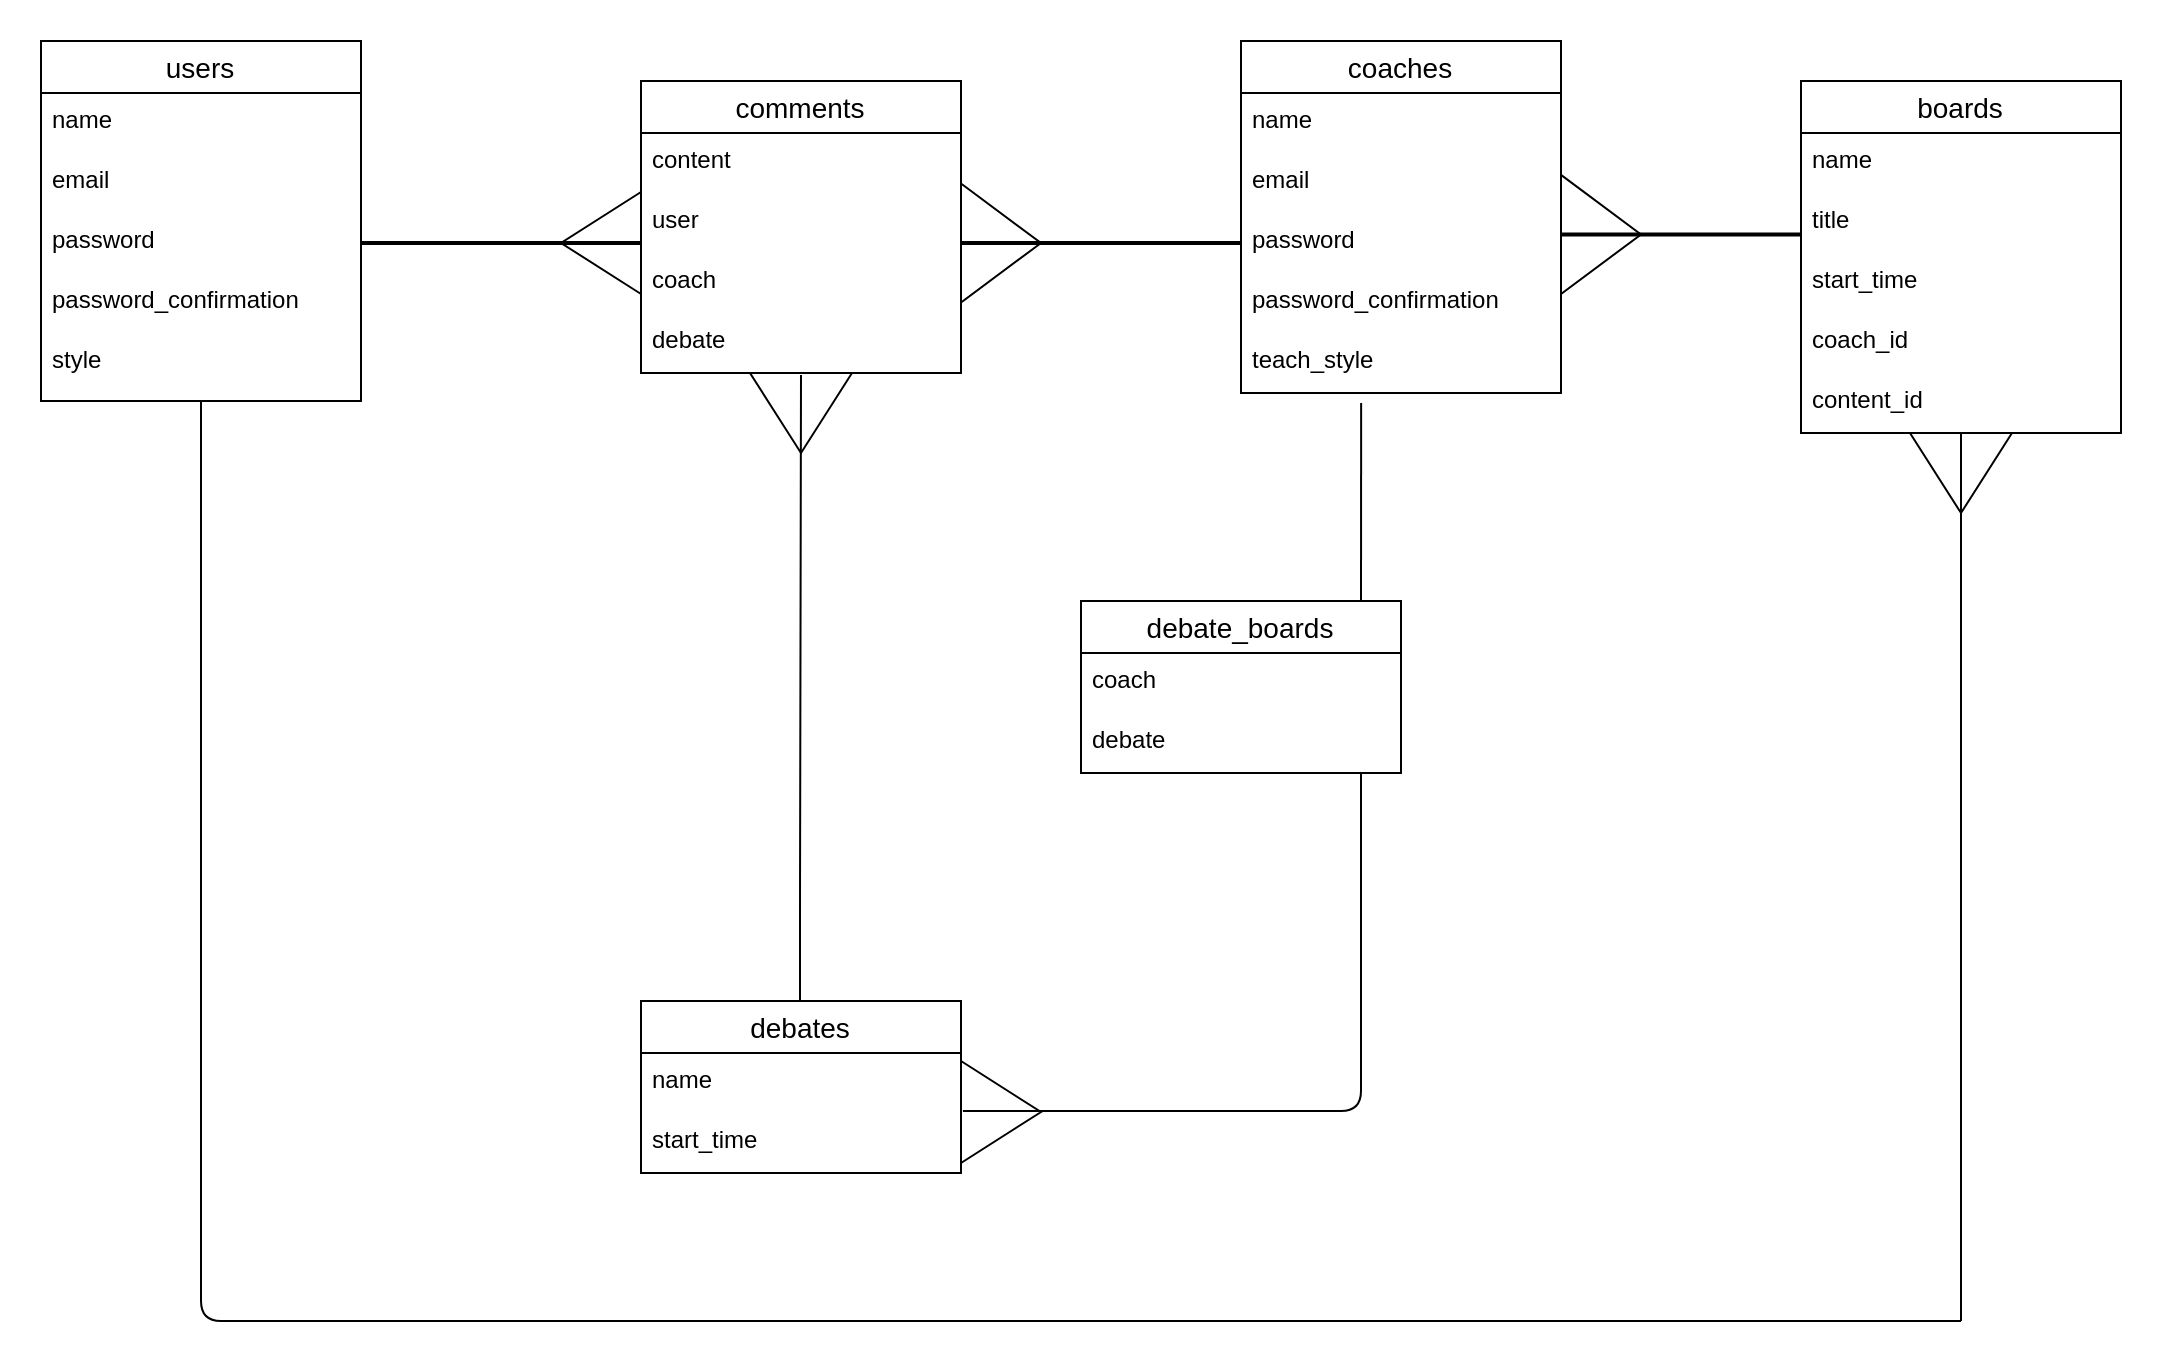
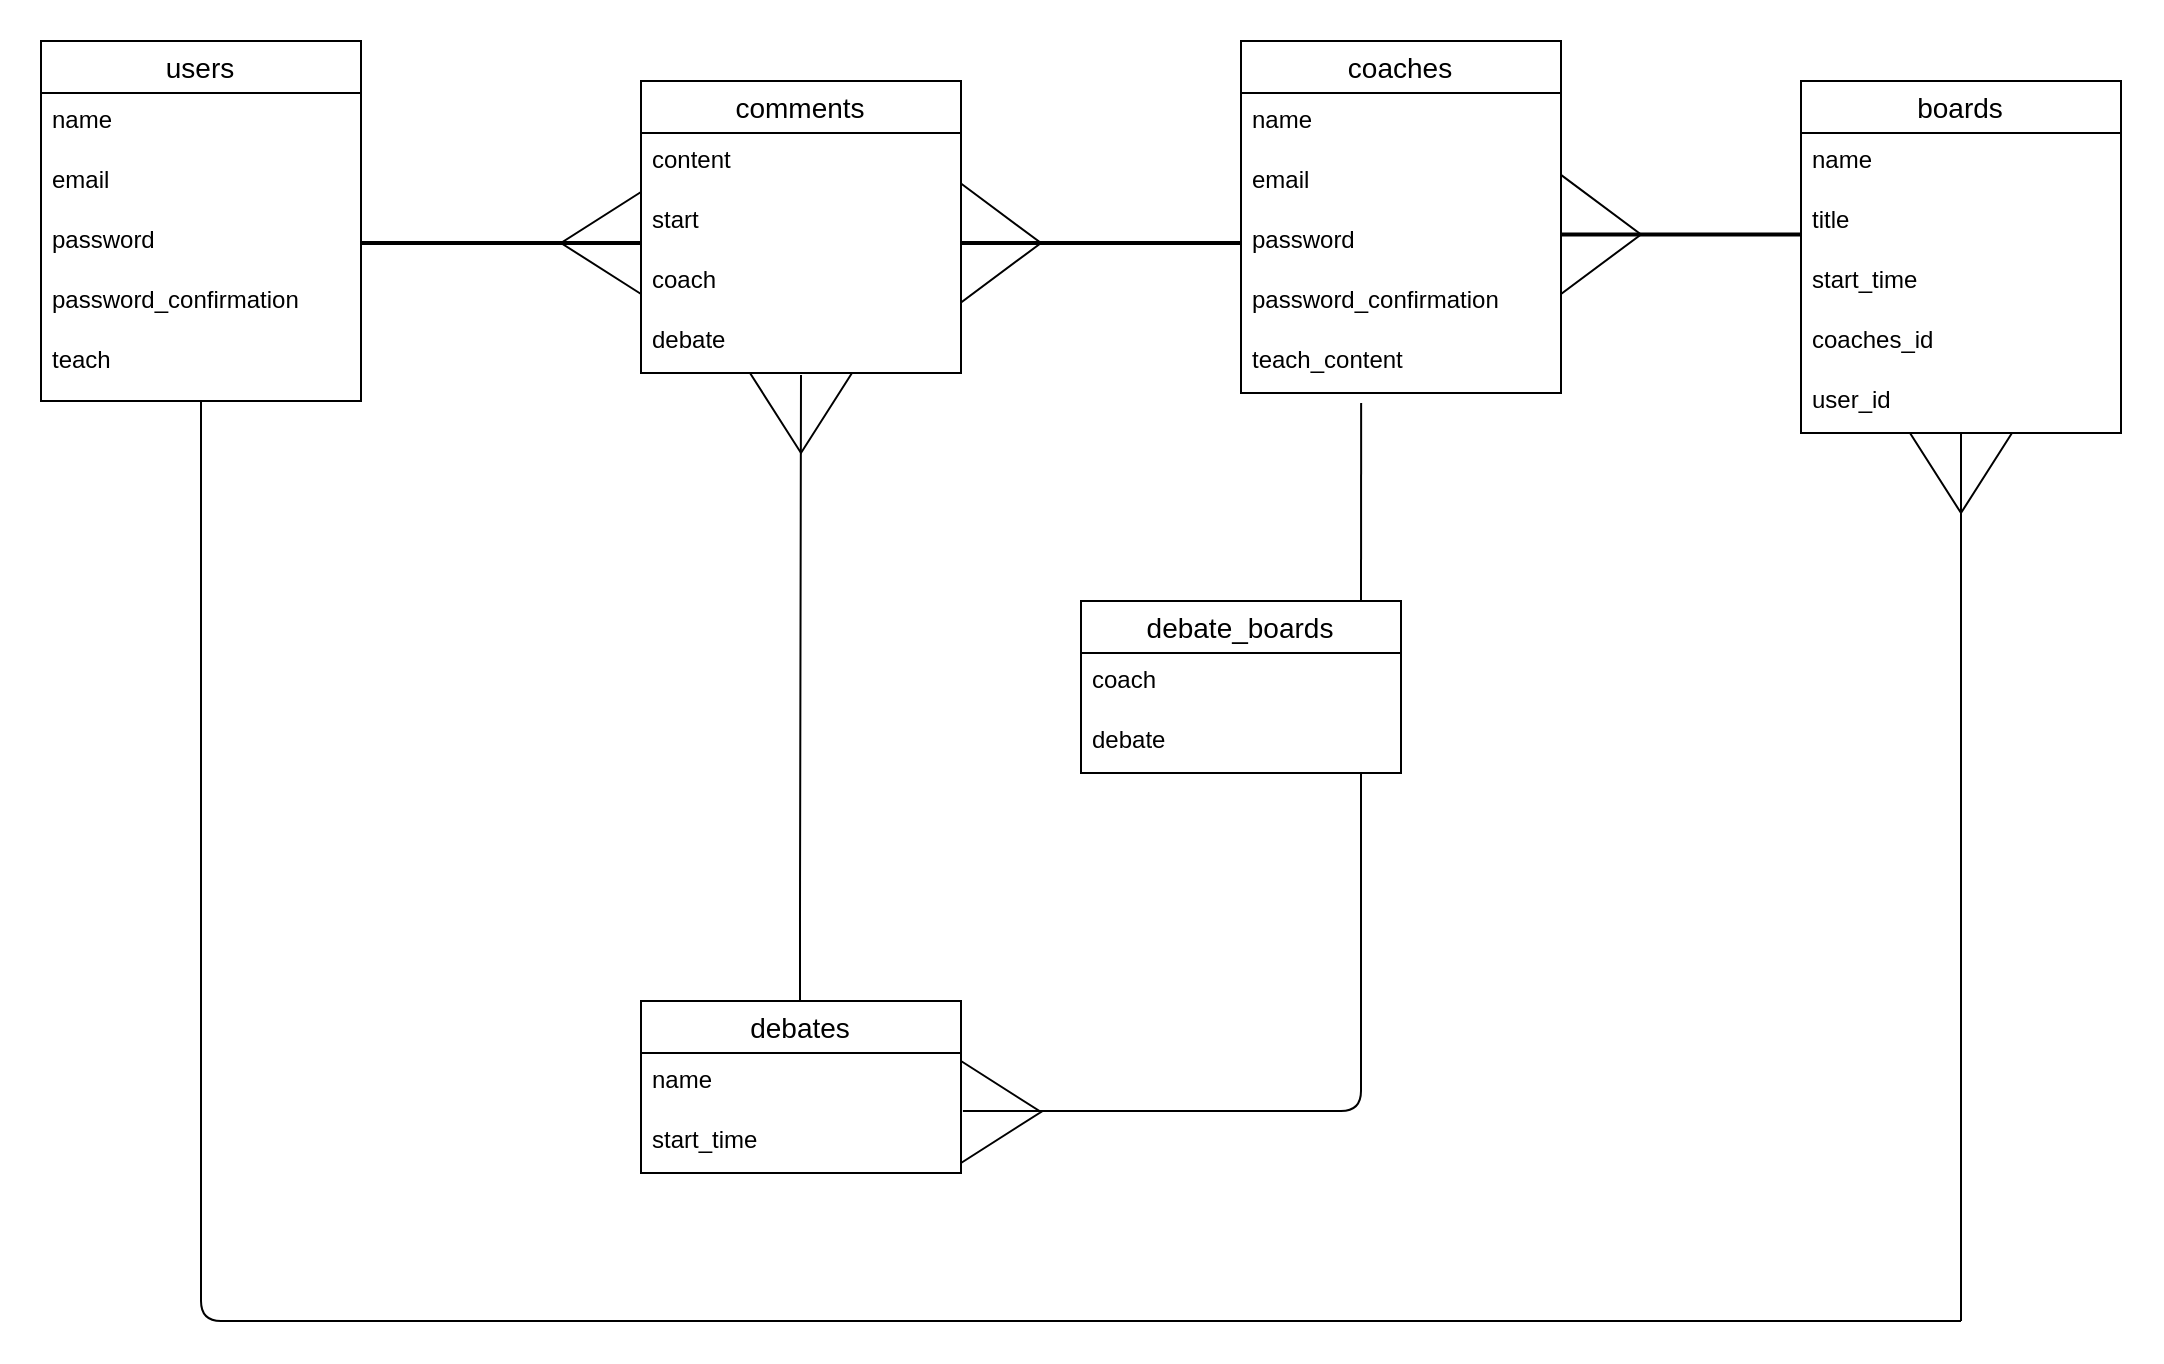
(679, 220) -> (686, 220)
(1863, 340) -> (1876, 340)
(82, 360) -> (86, 360)
(1323, 360) -> (1339, 360)
(1876, 400) -> (1856, 400)
